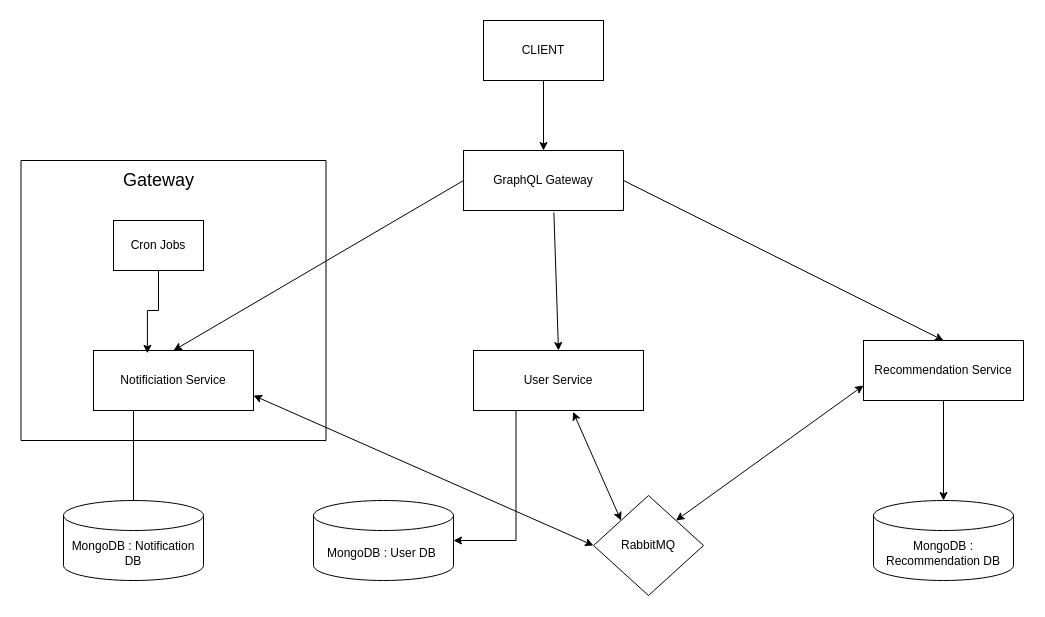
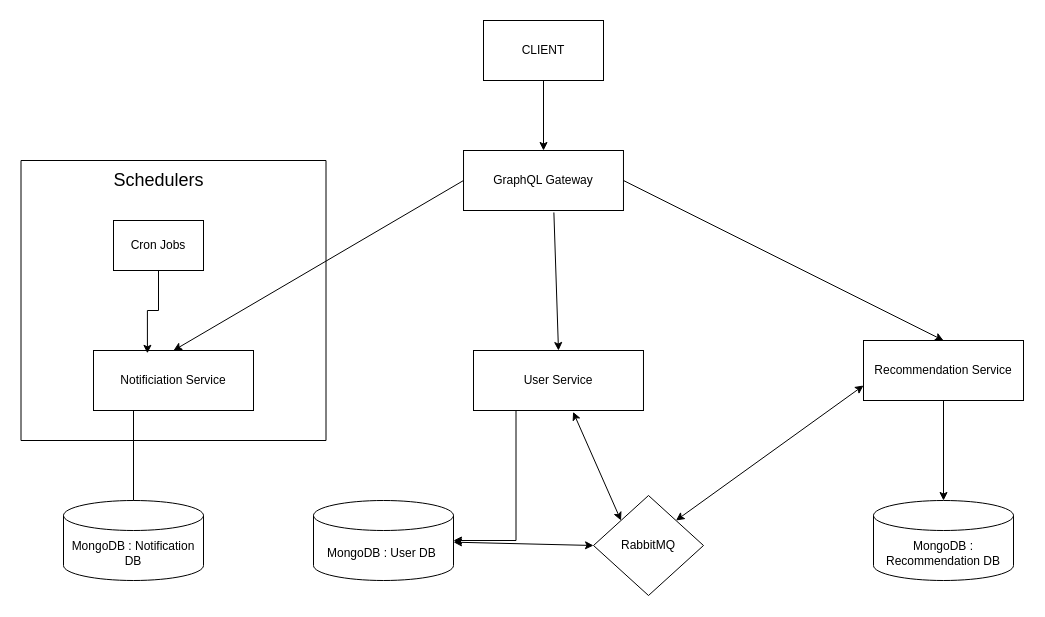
(159, 181) -> (159, 181)
(424, 471) -> (524, 544)
